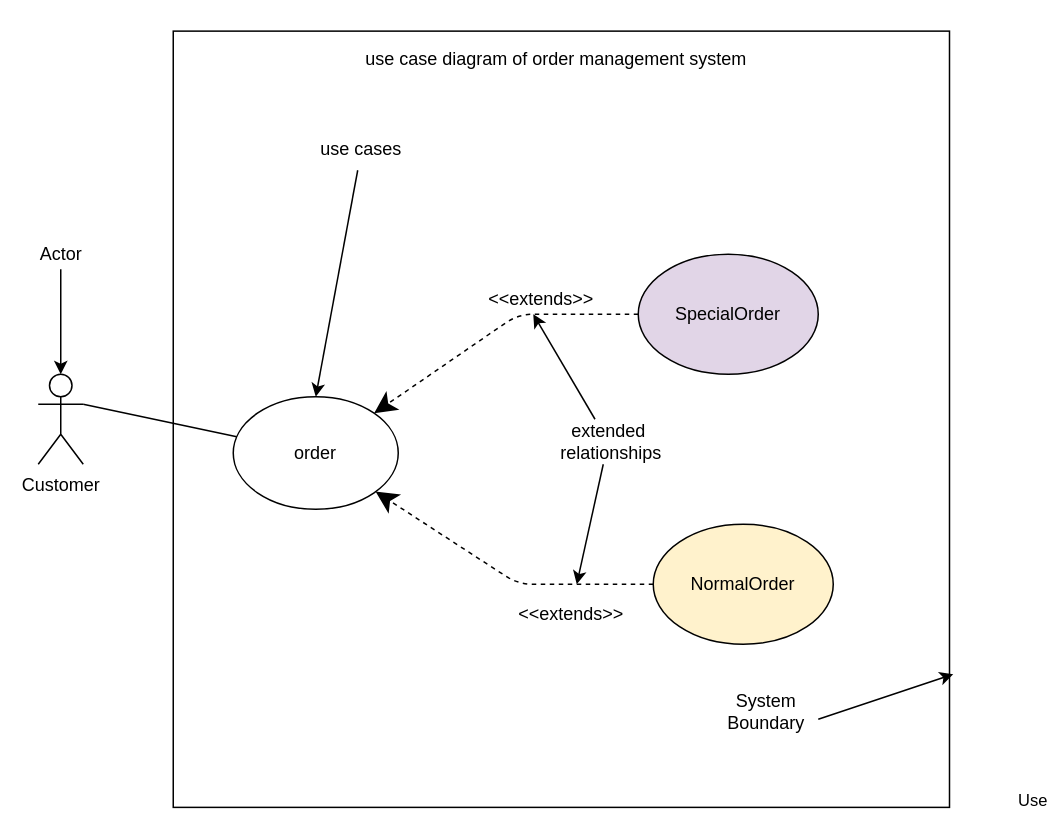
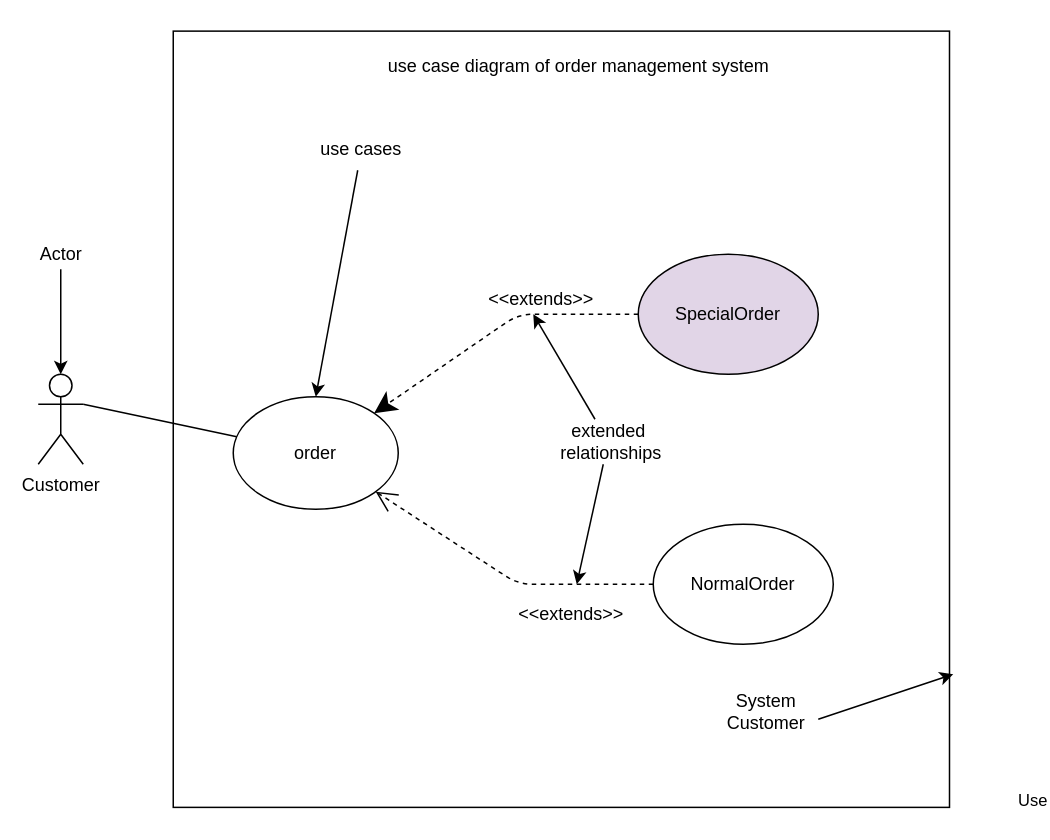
(556, 59) -> (578, 67)
(391, 502) -> (385, 498)
(743, 584) -> (743, 584)
(767, 712) -> (767, 712)
